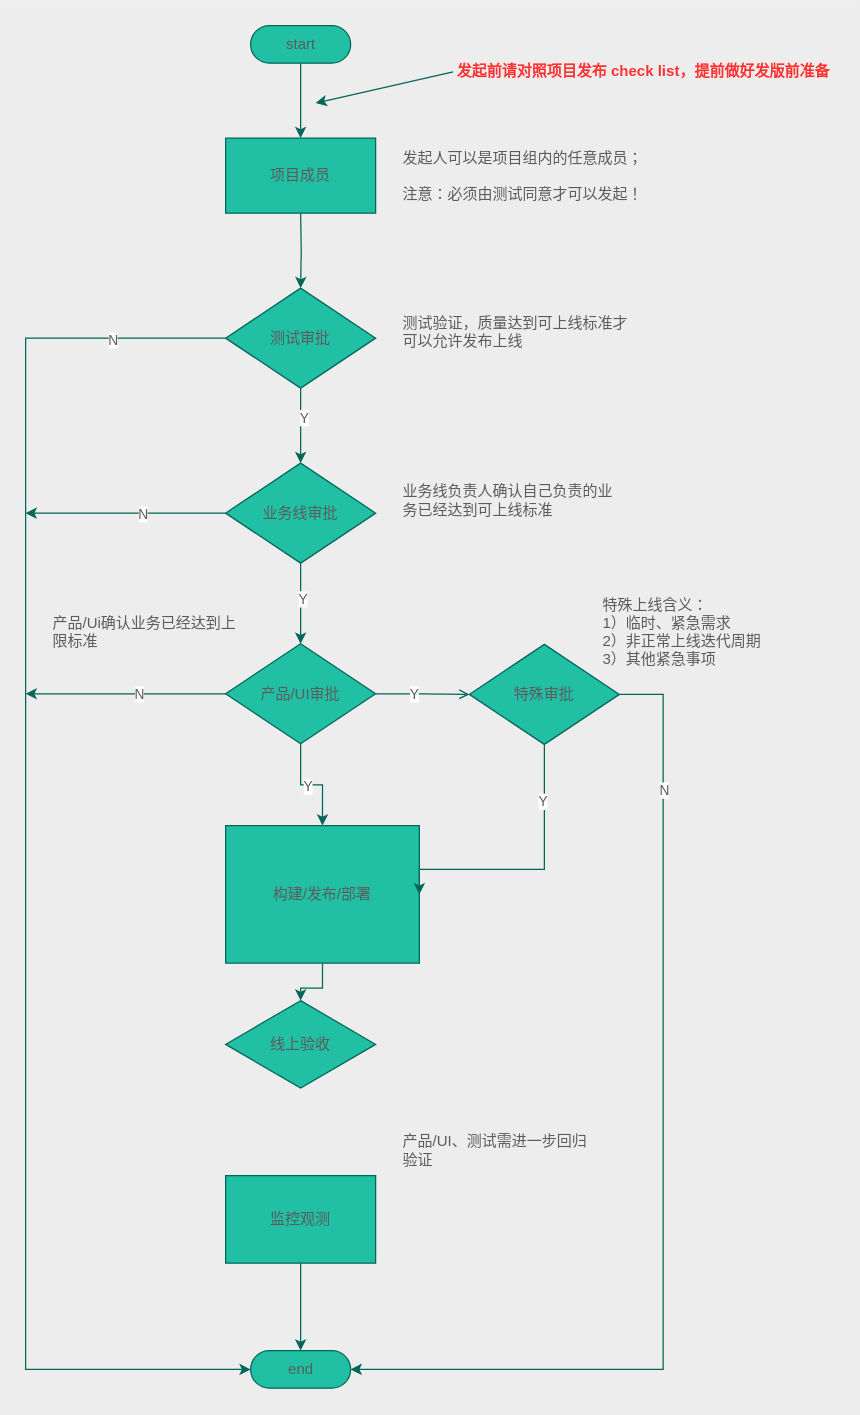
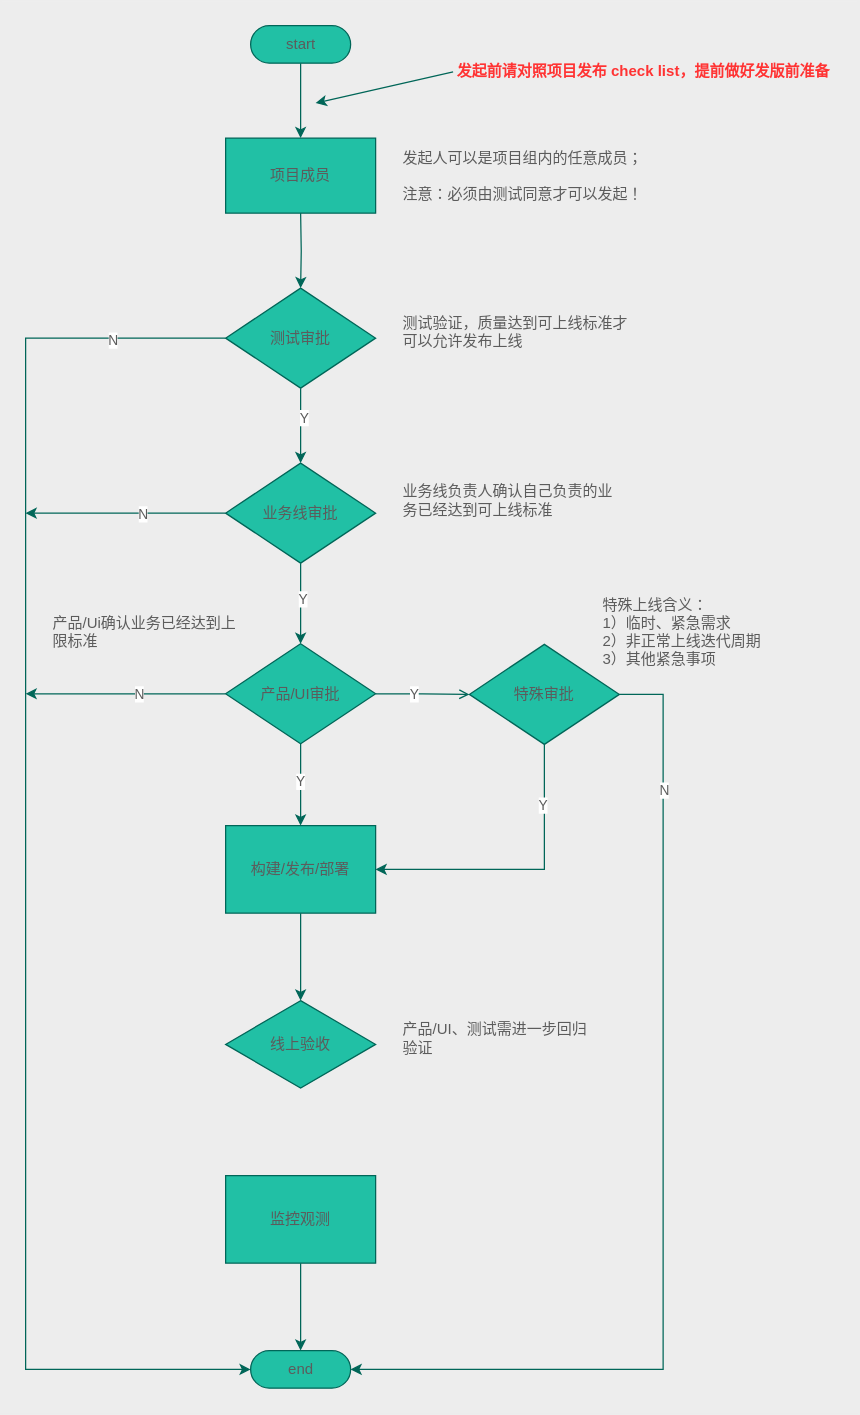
(323, 894) -> (301, 869)
(494, 1151) -> (494, 1038)
